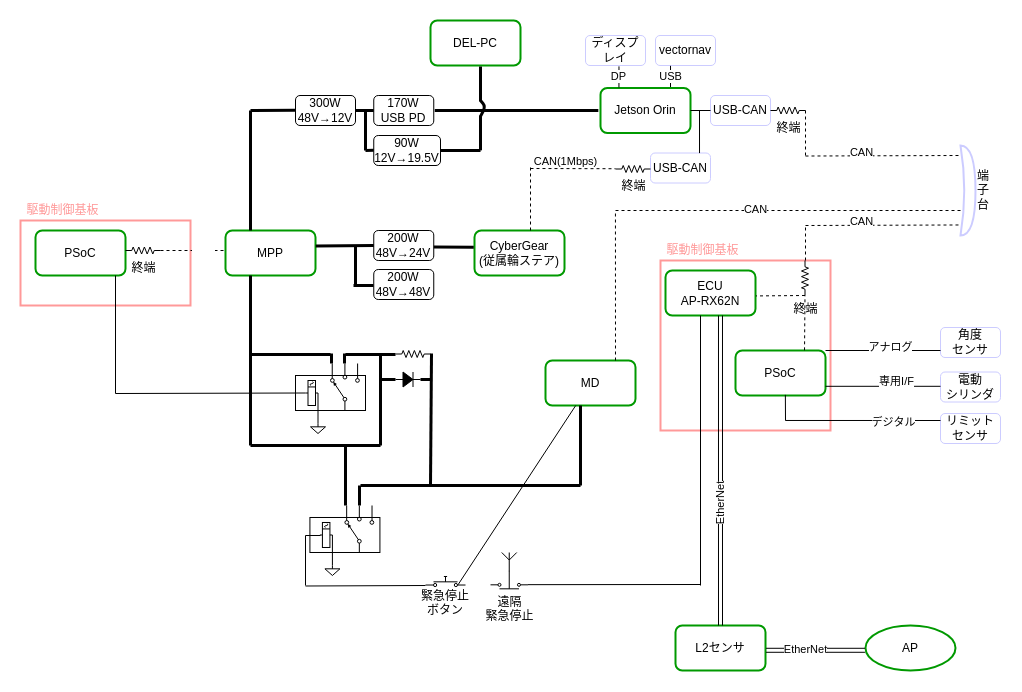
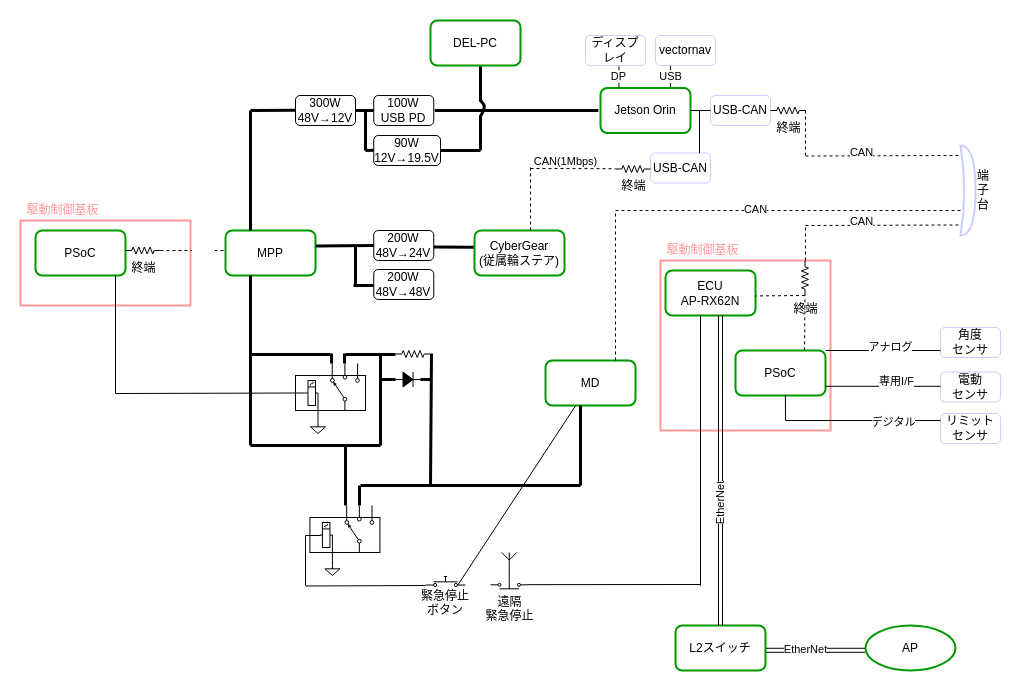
(404, 111) -> (404, 111)
(971, 388) -> (971, 388)
(721, 649) -> (721, 649)
